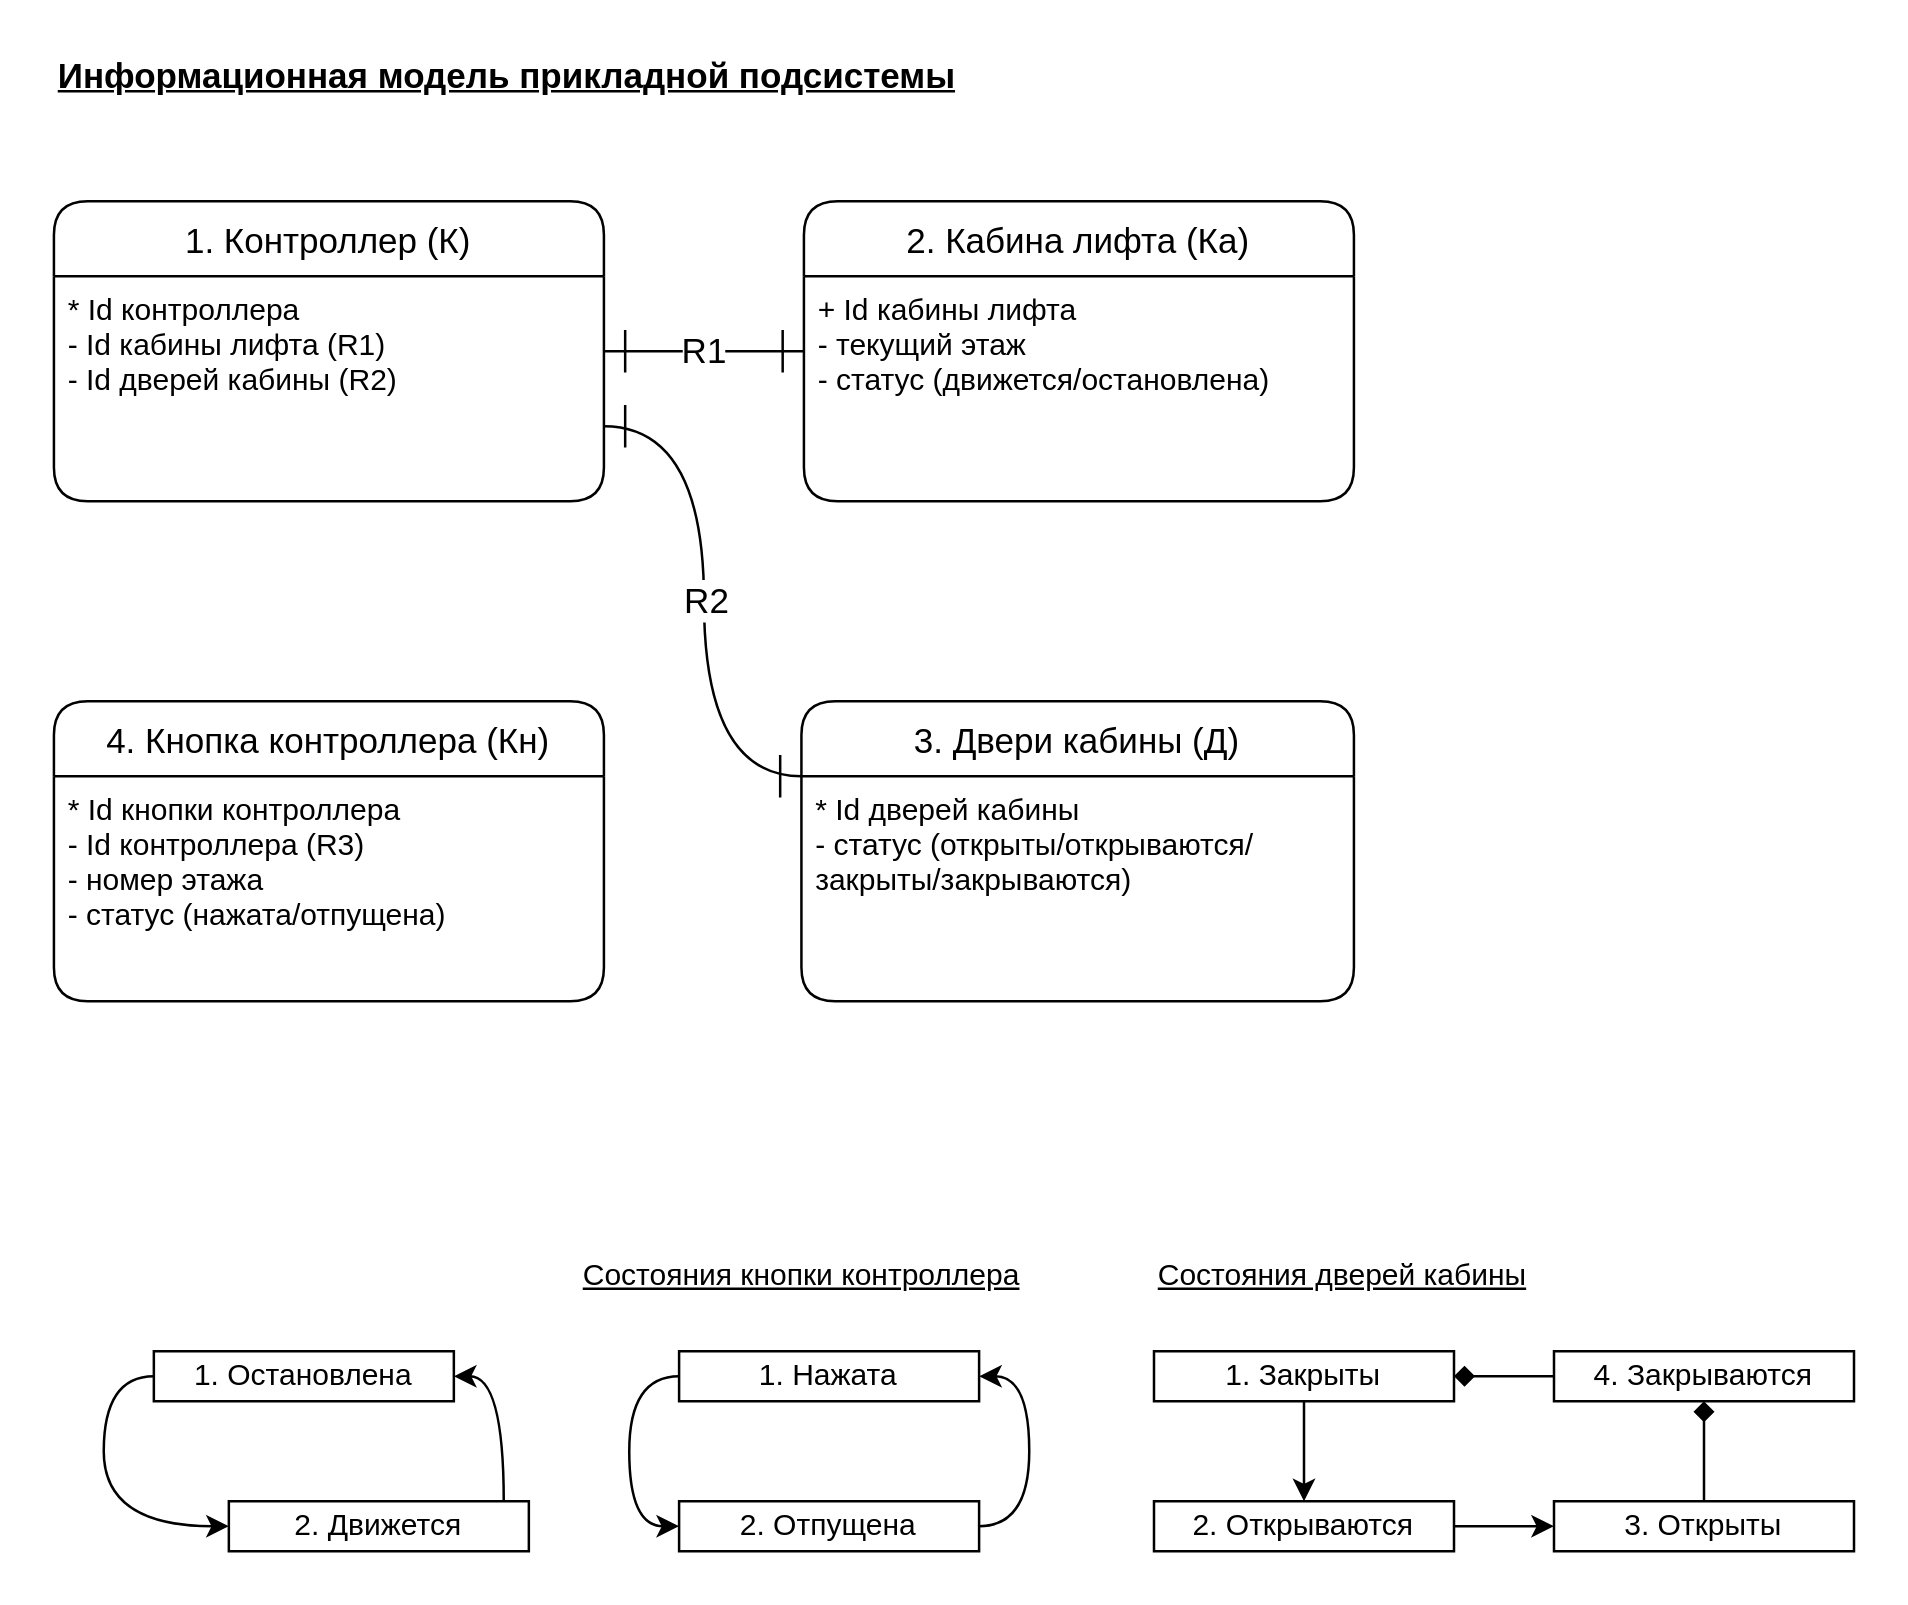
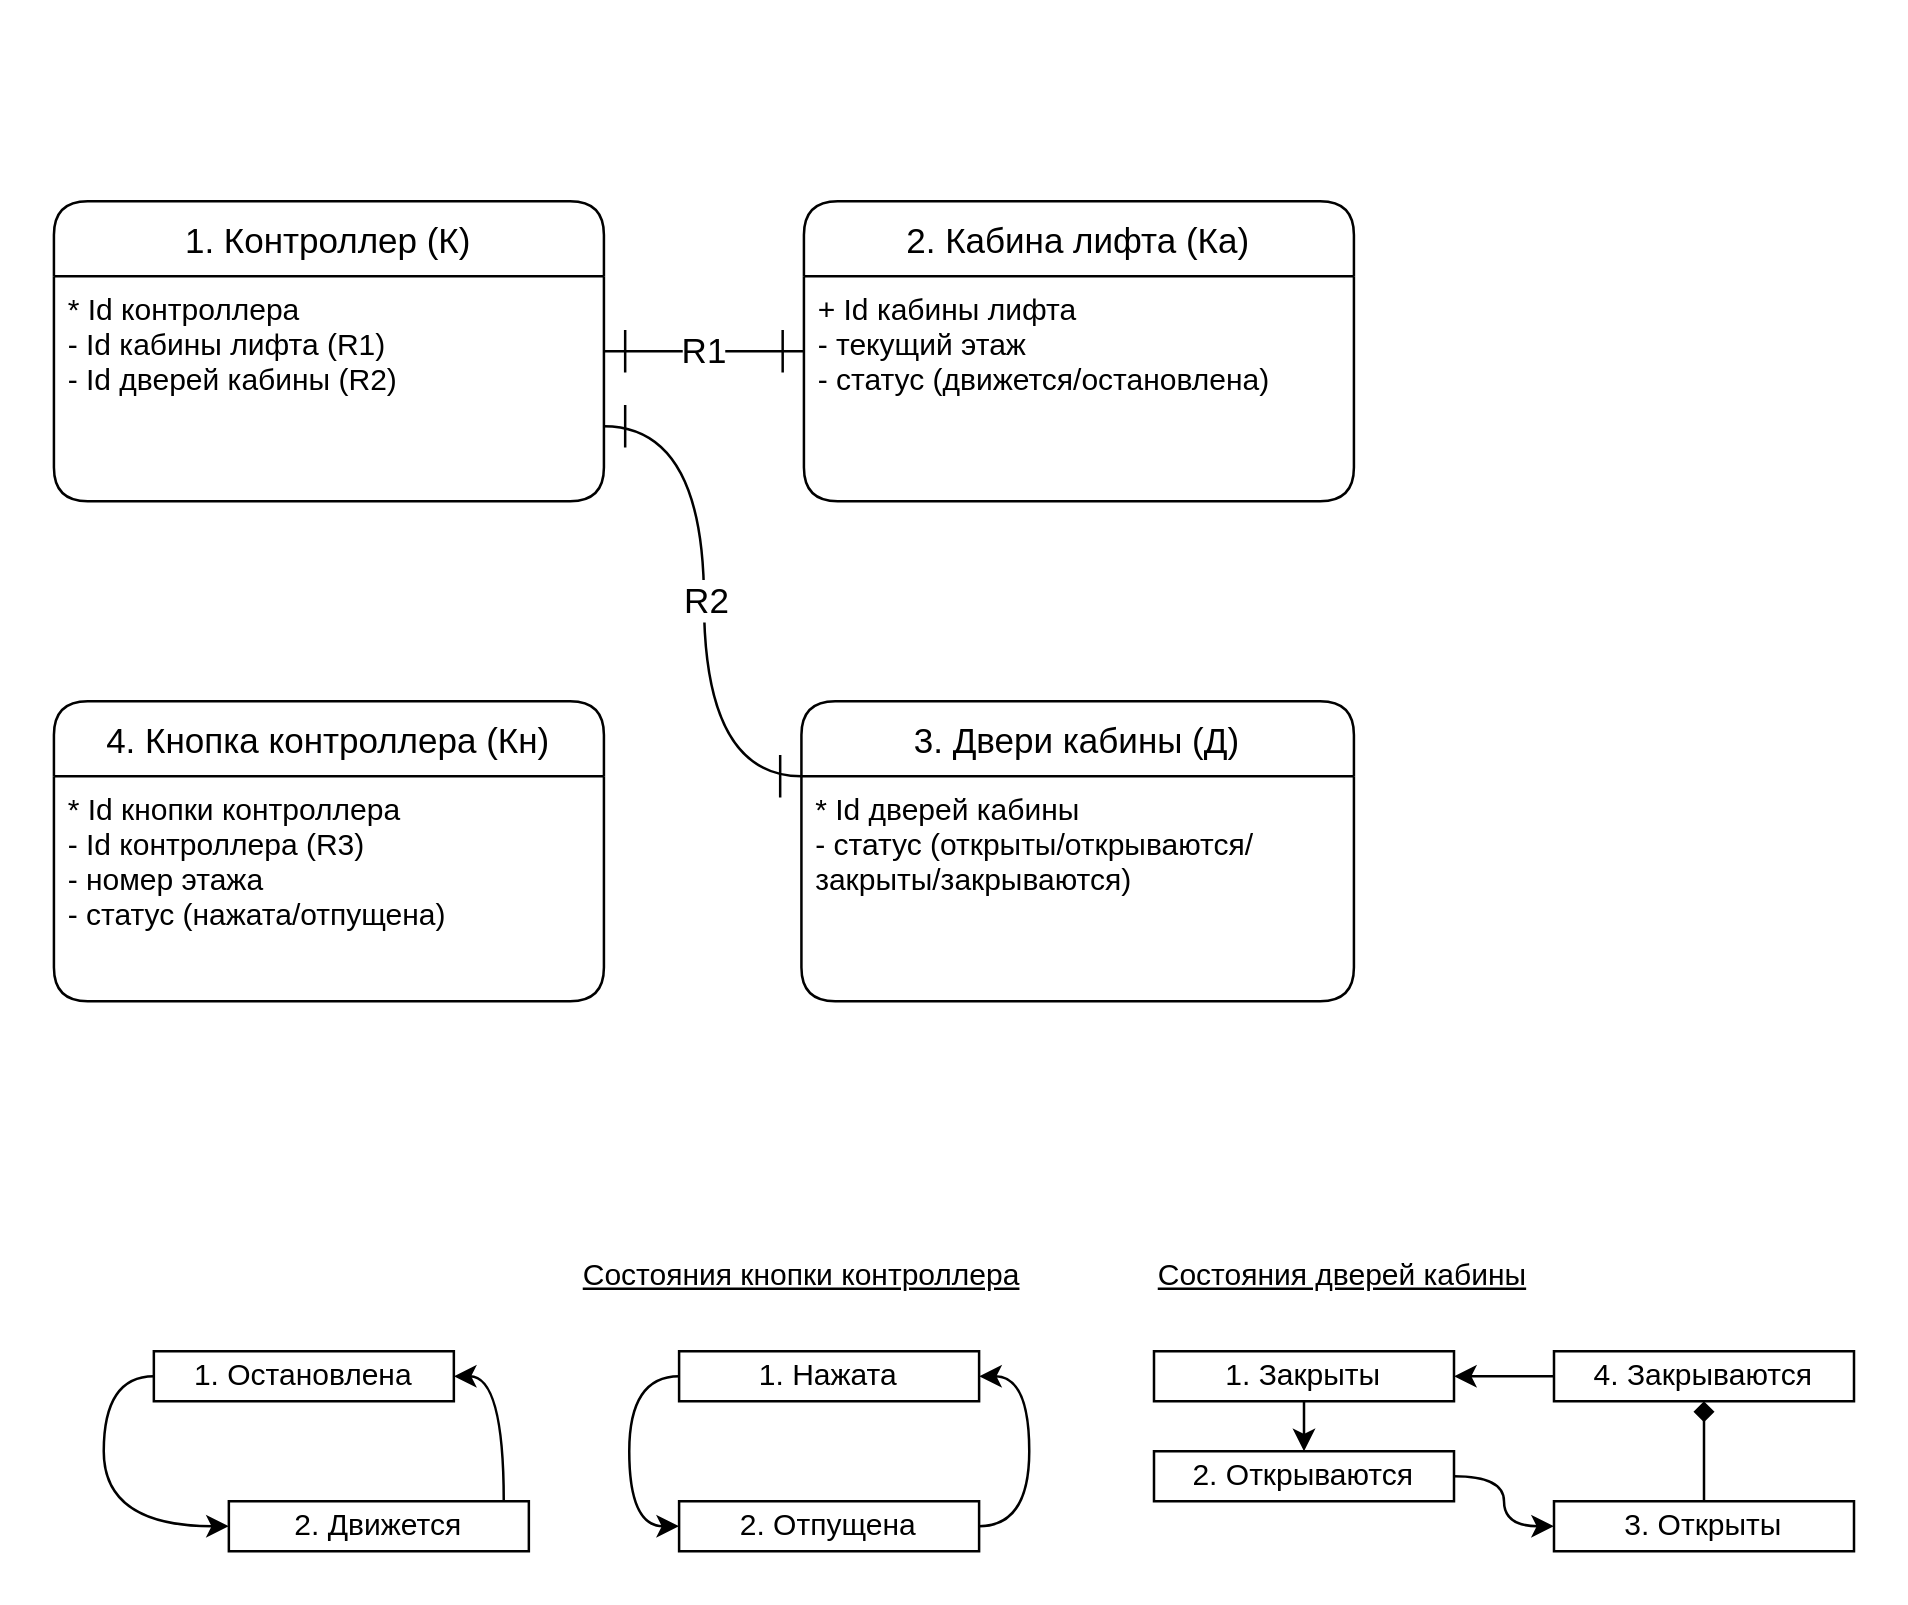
(554, 76) -> none
(1474, 1376) -> (1472, 1376)
(1304, 1526) -> (1304, 1476)
